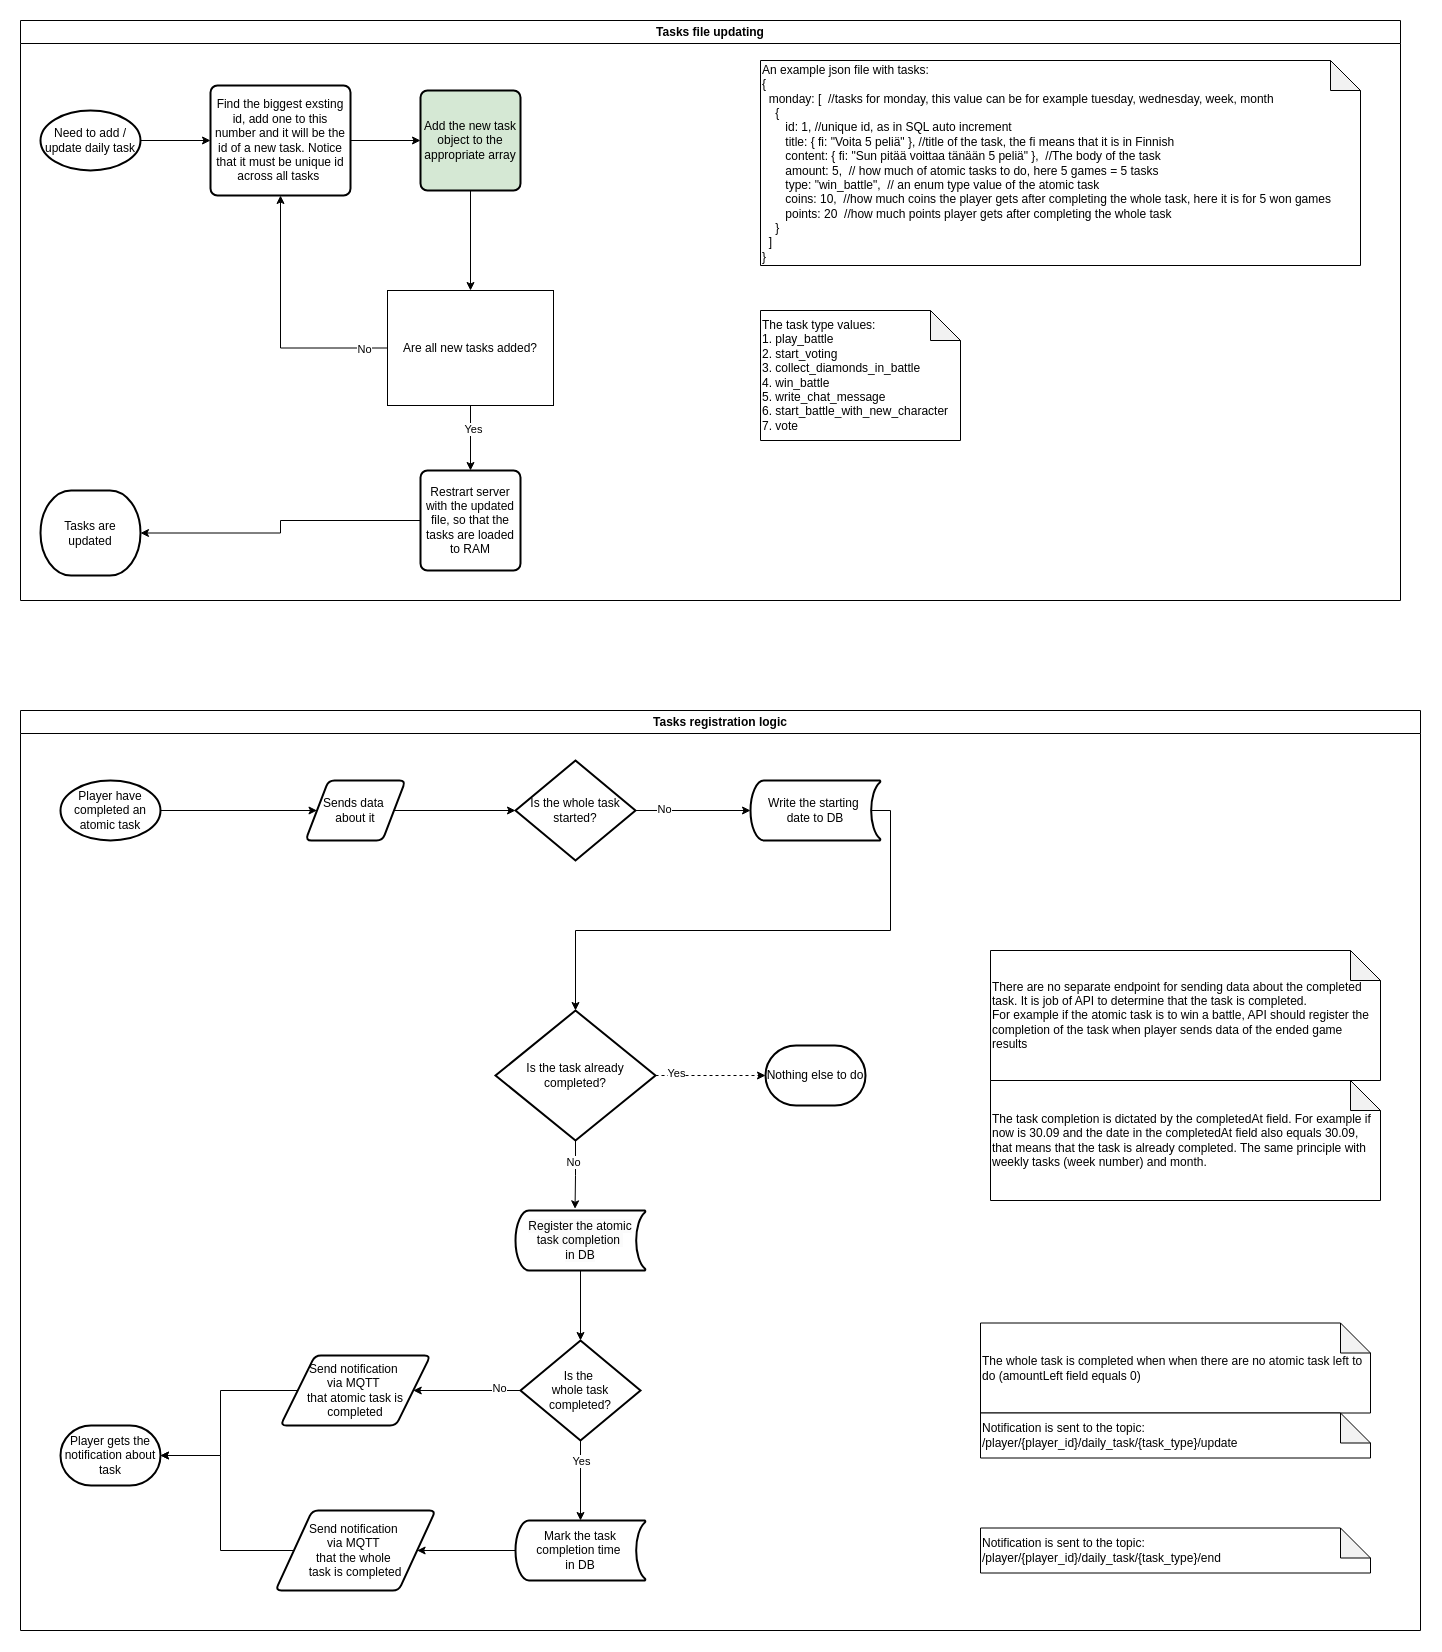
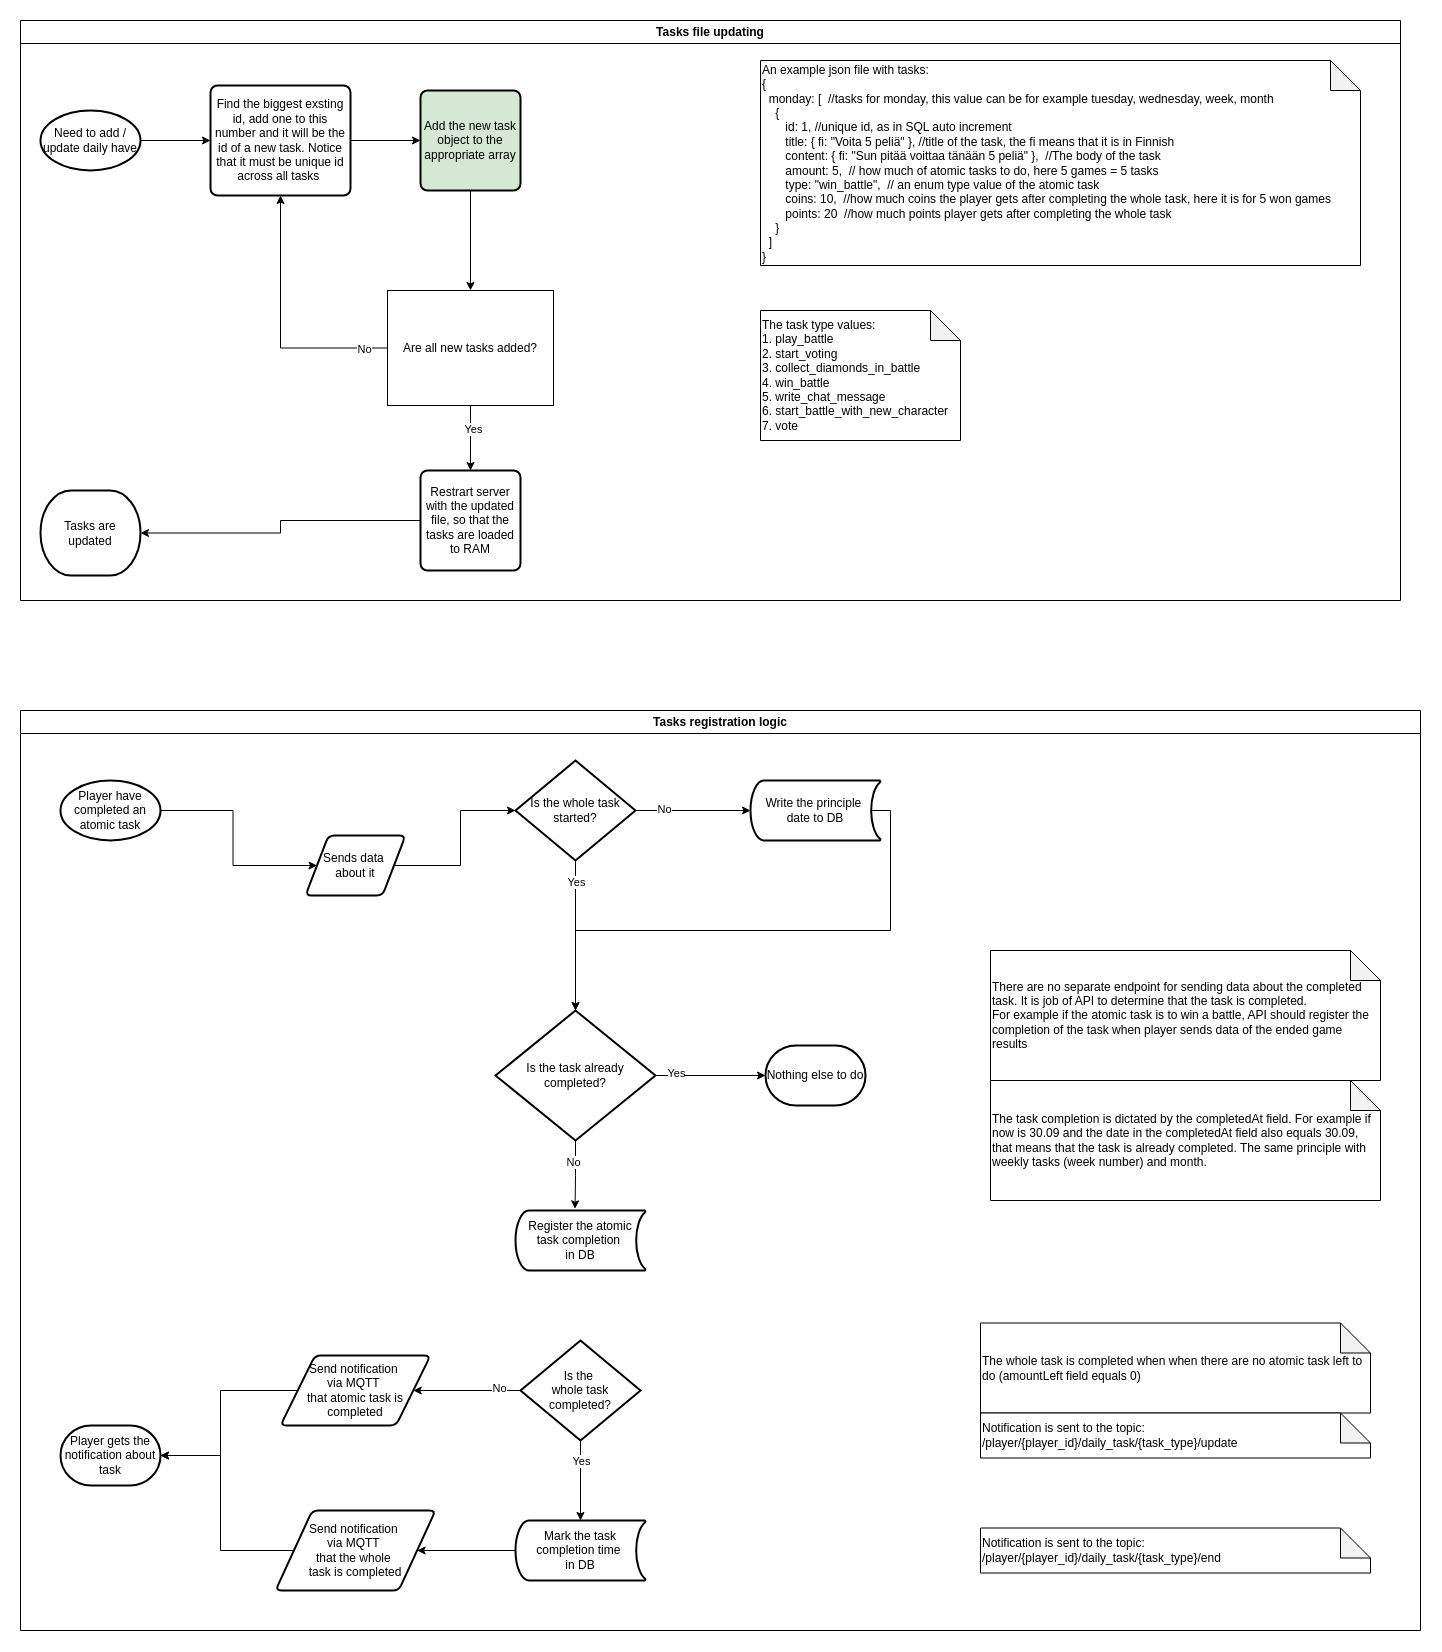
(91, 141) -> (91, 141)
(356, 811) -> (356, 866)
(816, 811) -> (816, 811)
none -> (576, 894)
(722, 1076) -> (722, 1076)
(581, 1302) -> none
